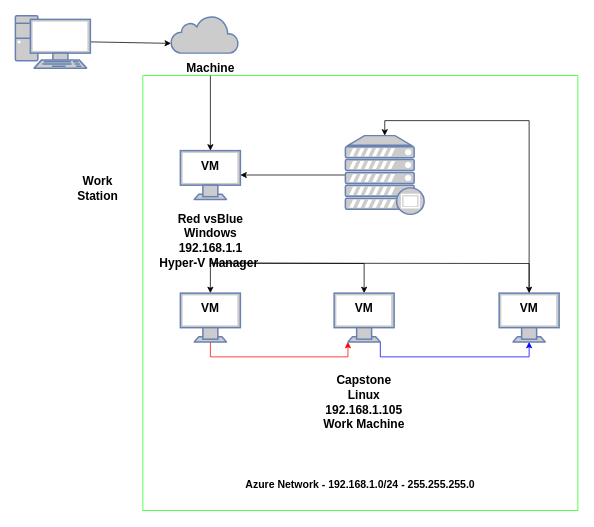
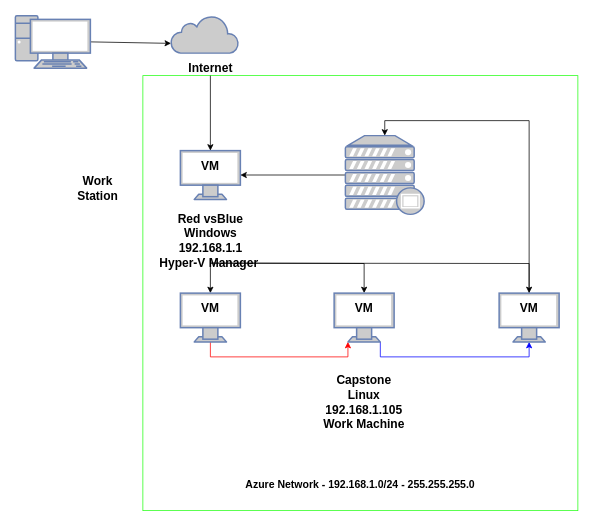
(211, 68) -> (211, 68)
